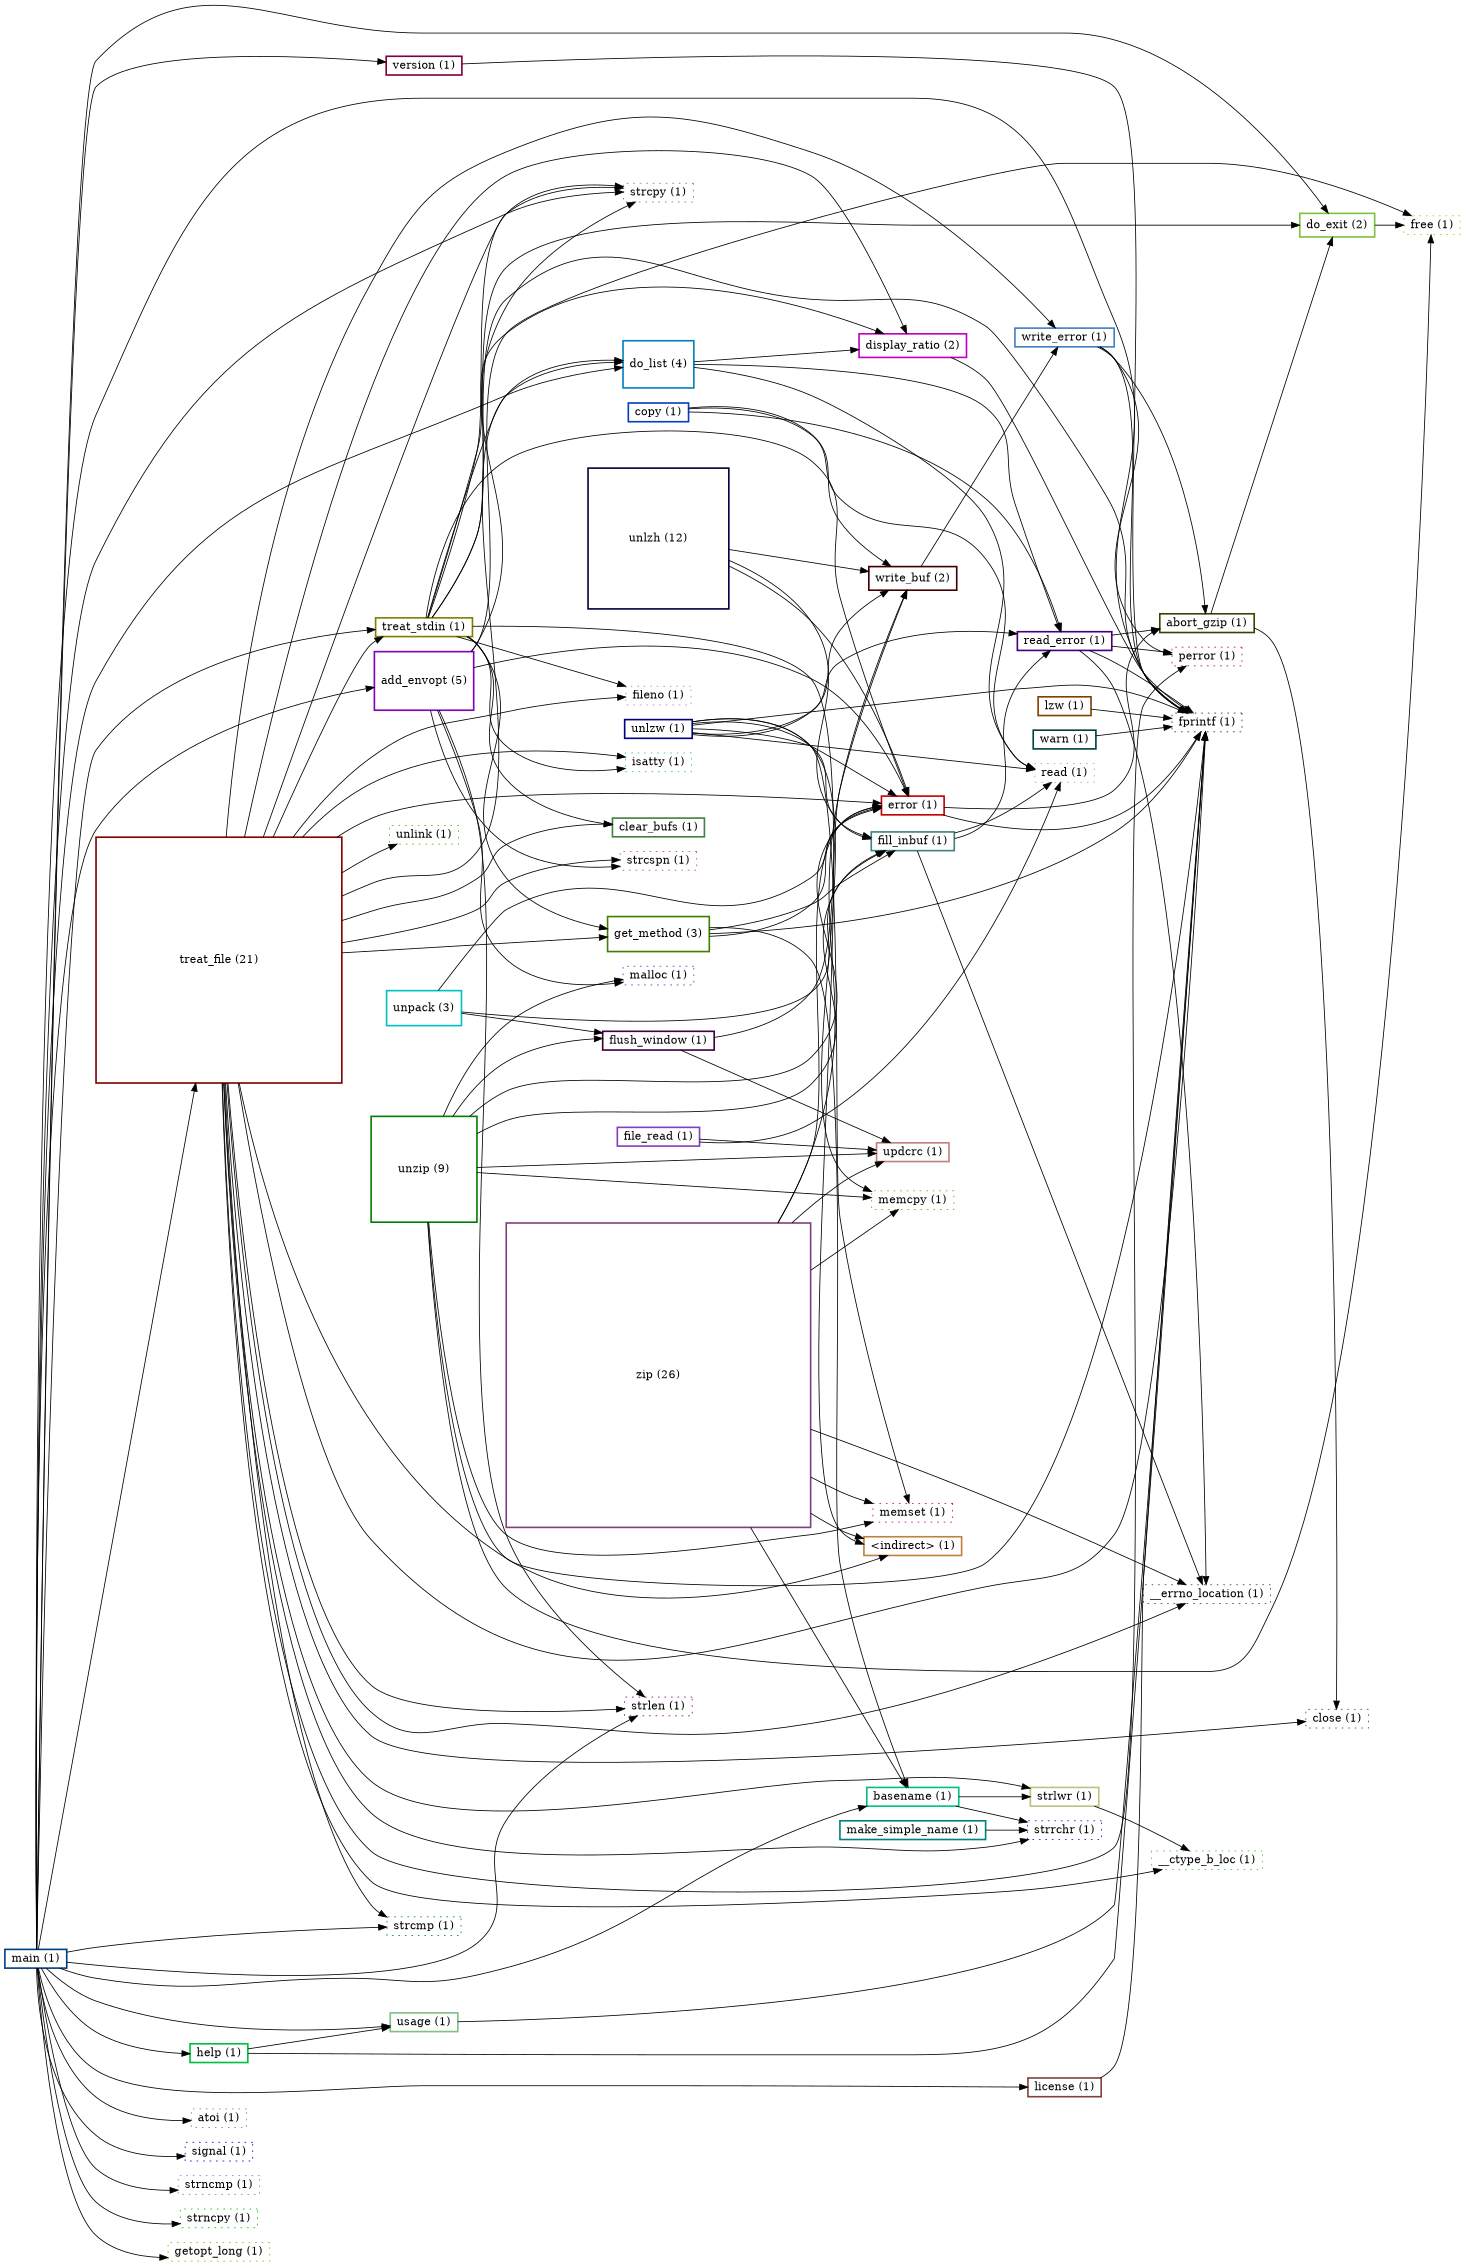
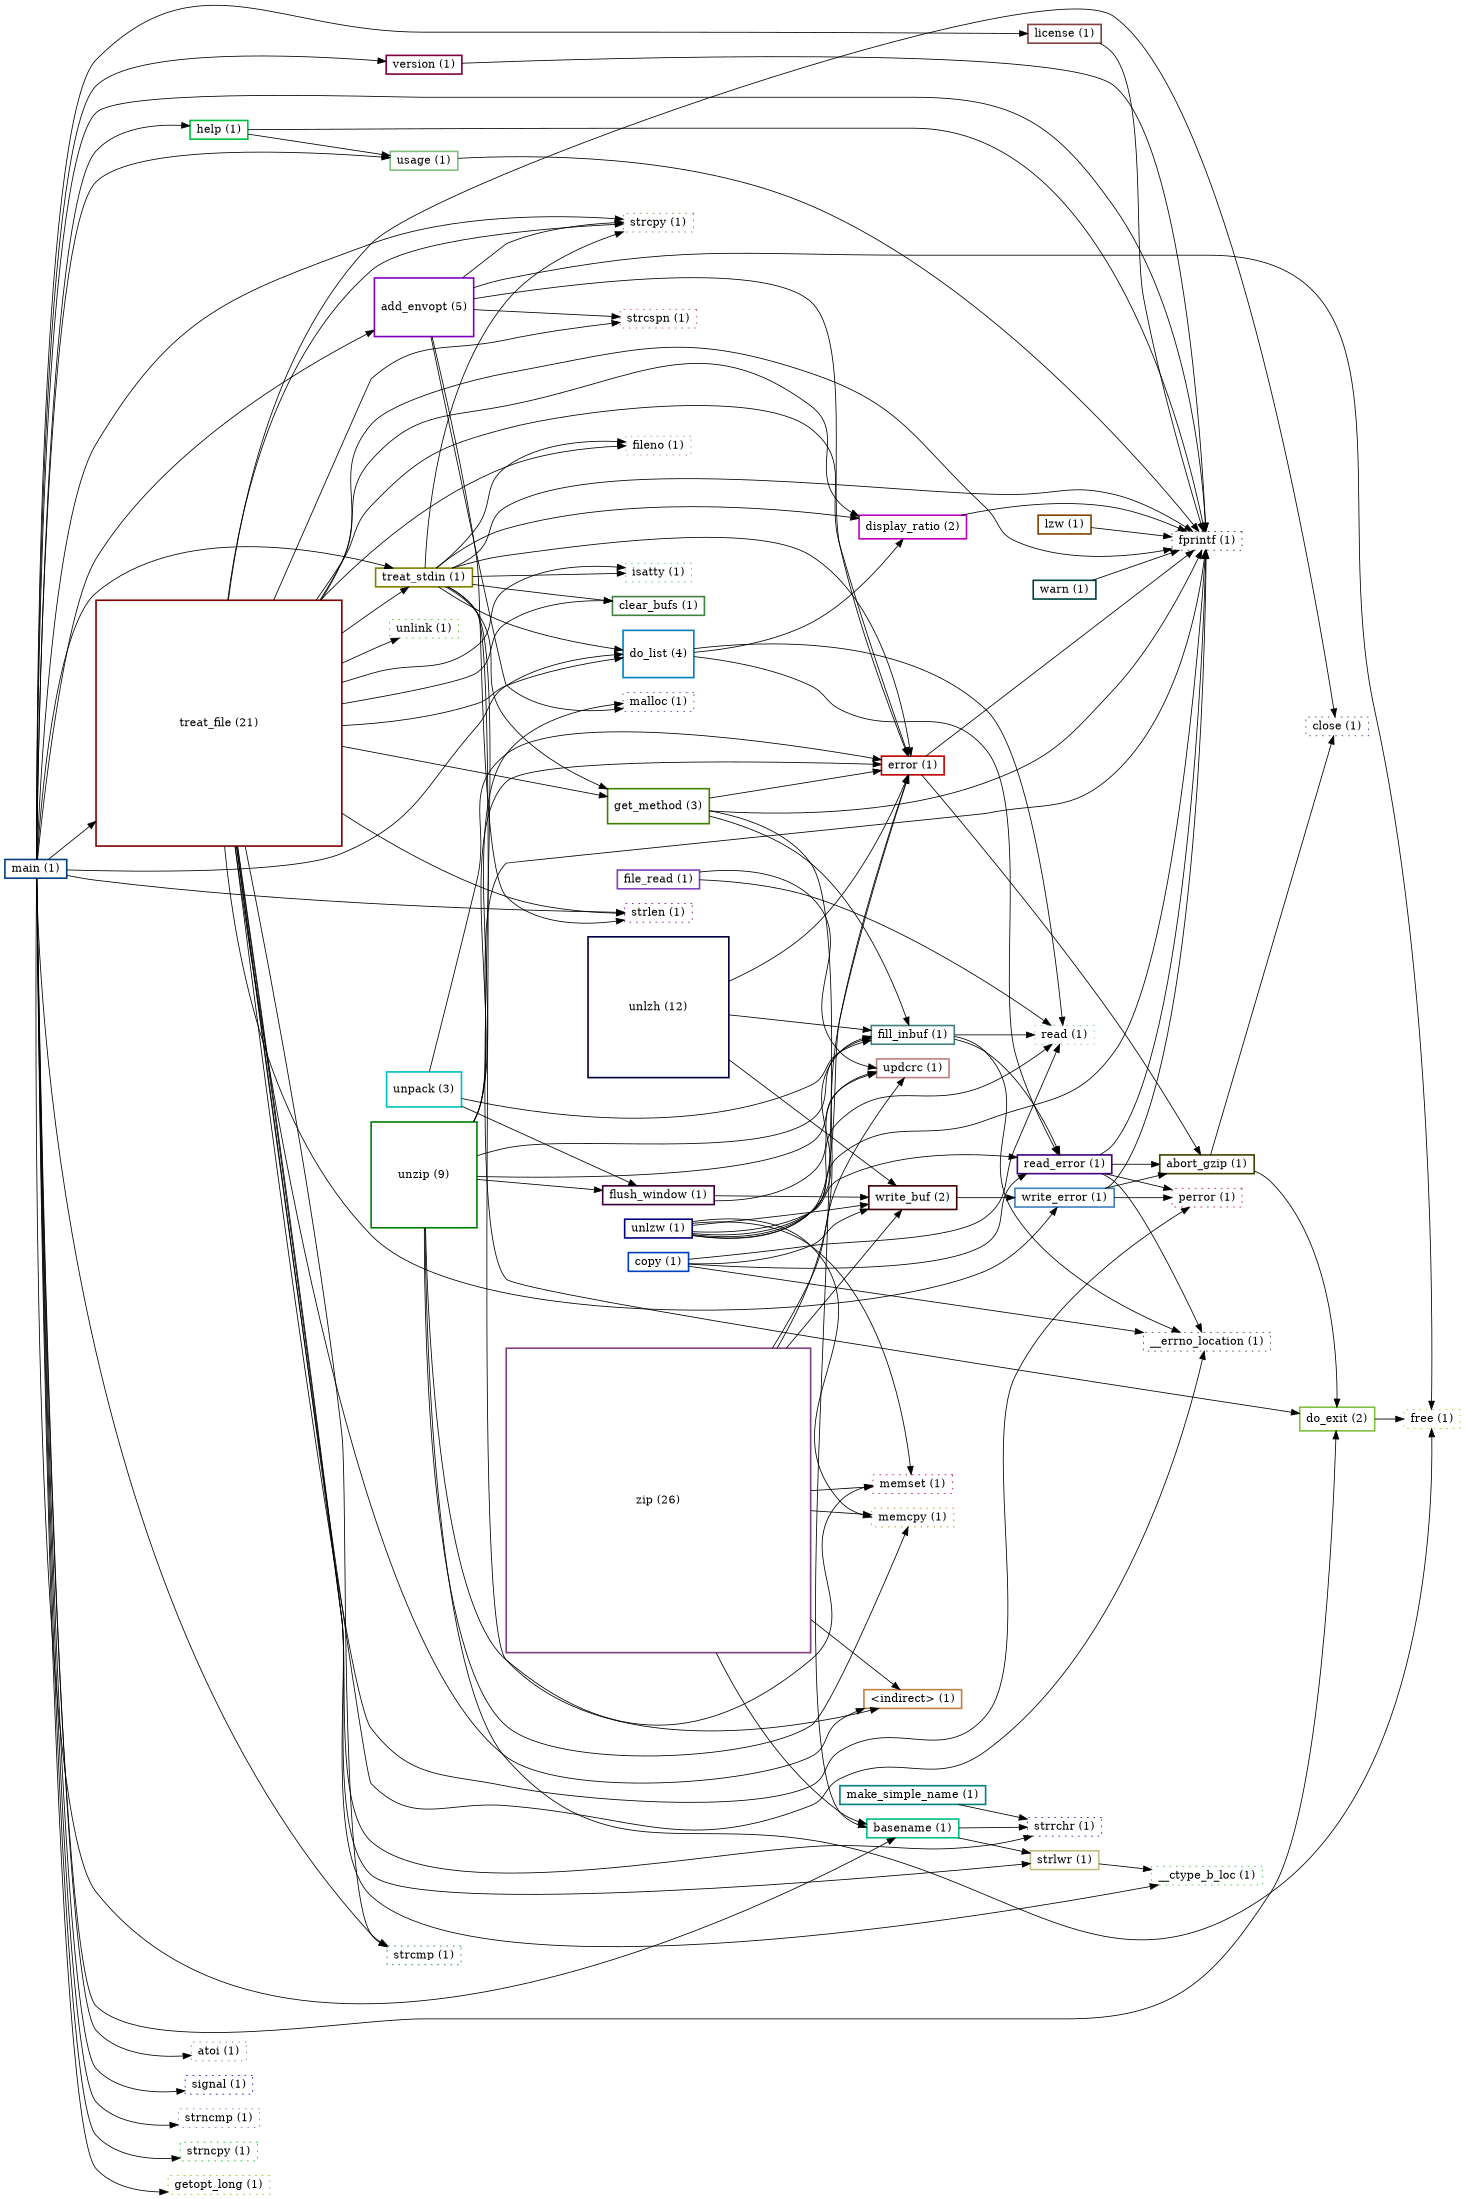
(996, 1501) -> (912, 1299)
